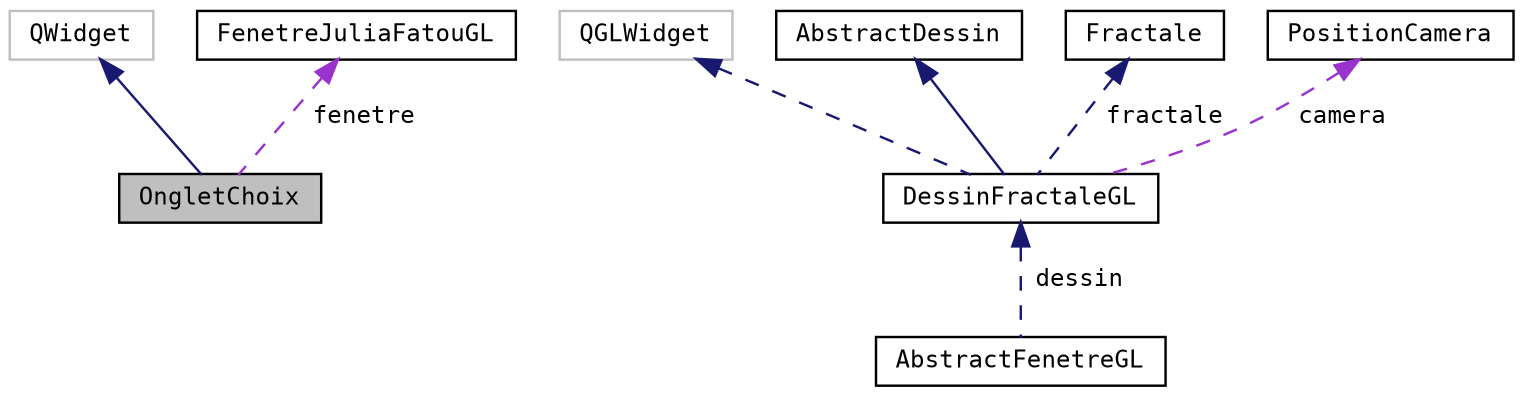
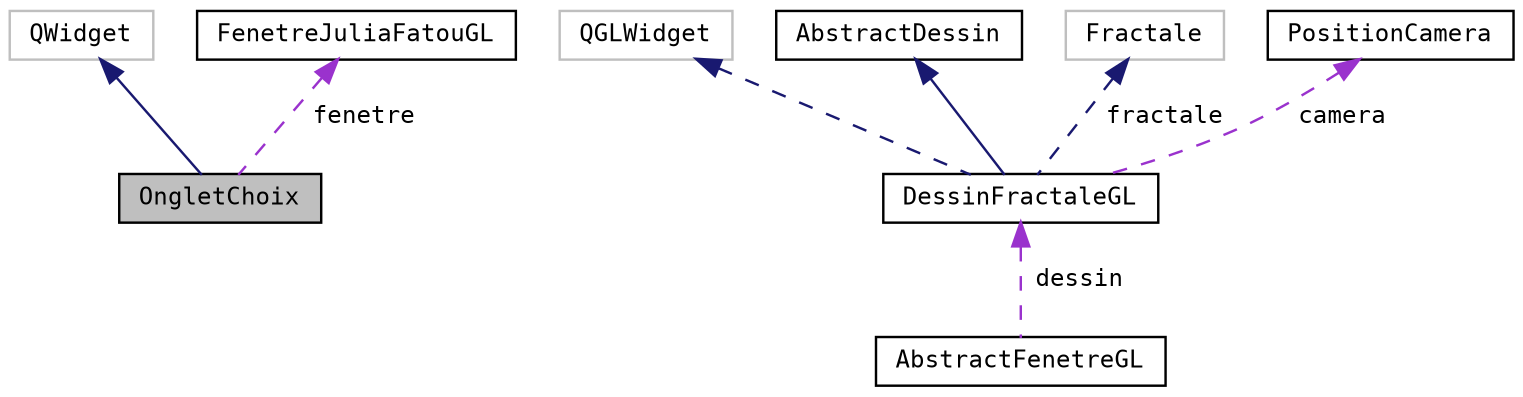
(1145, 35) -> (1145, 35)
(1021, 292) -> (1021, 292)
